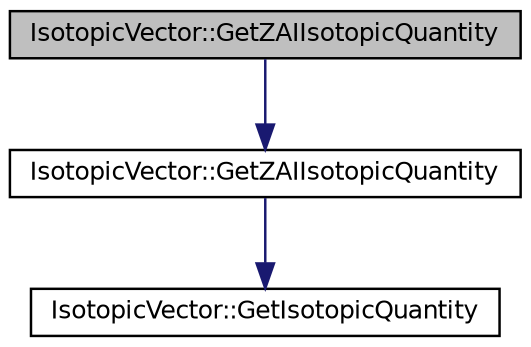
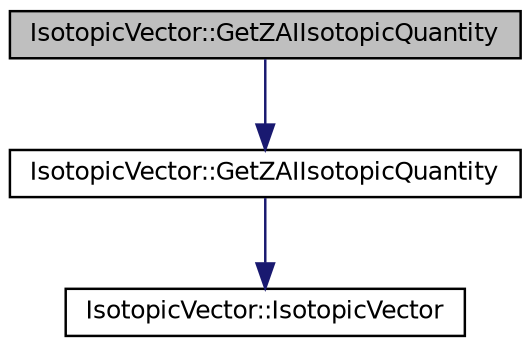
(265, 312) -> (265, 312)
